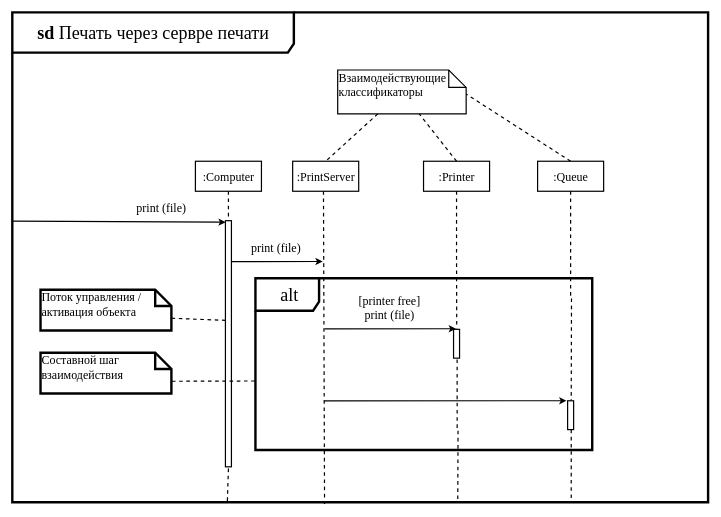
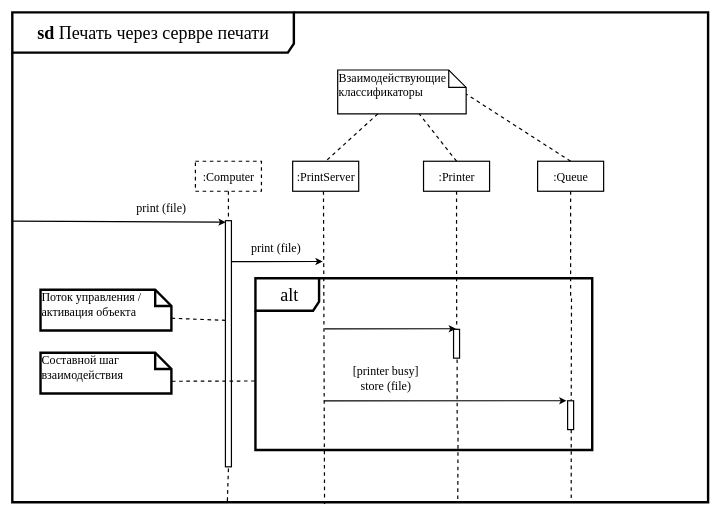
(228, 176) -> (228, 176)
(389, 307) -> none
none -> (386, 377)
